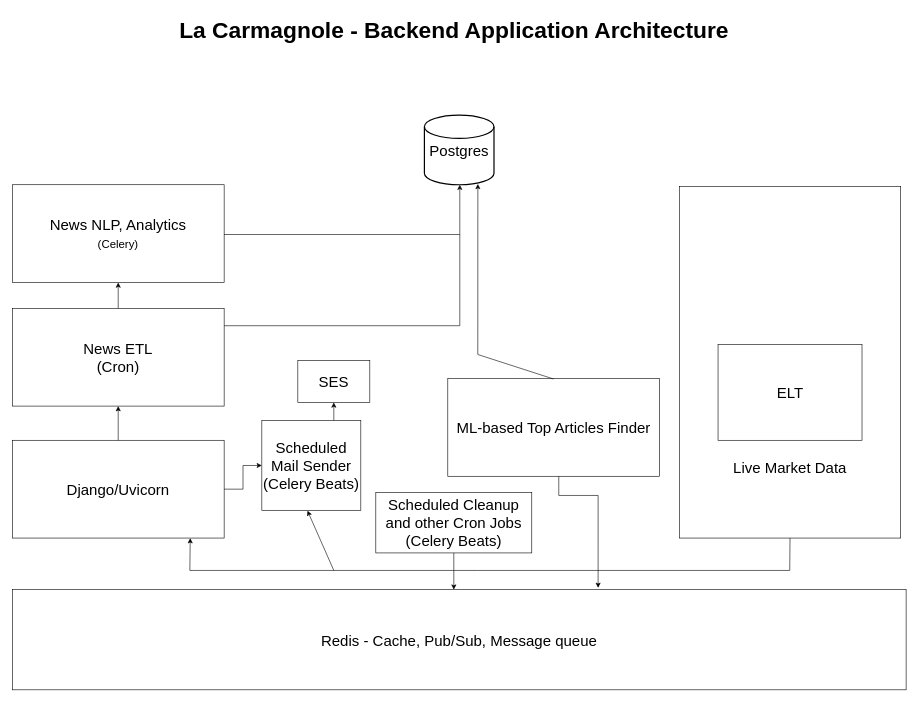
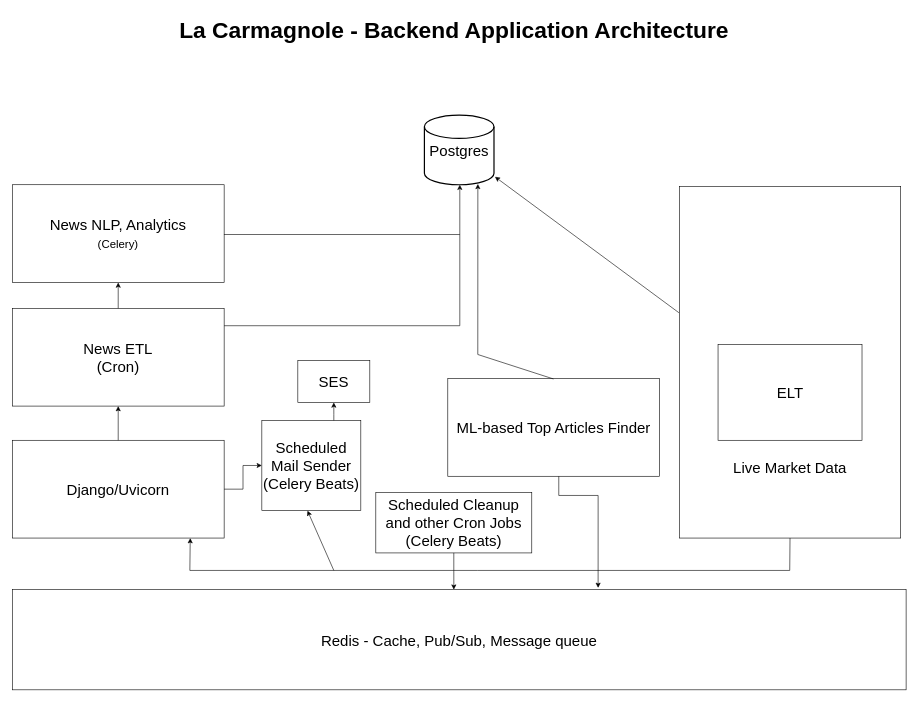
none -> (587, 244)
